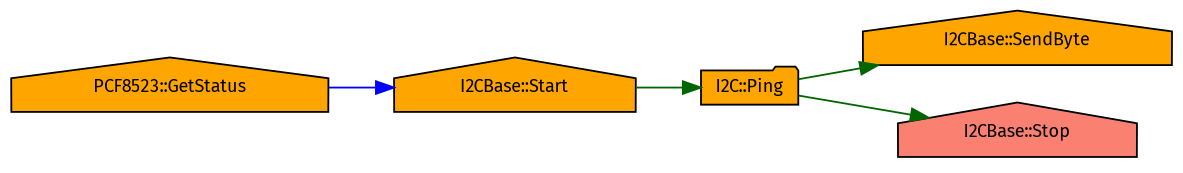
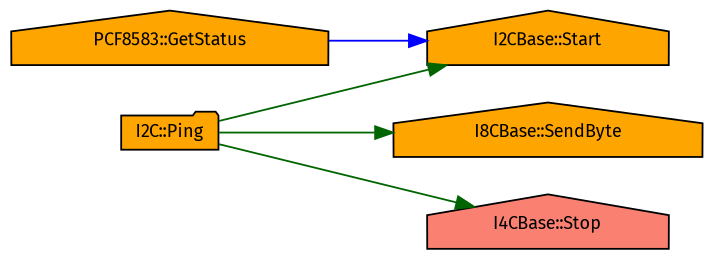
(1017, 41) -> (548, 133)
(170, 88) -> (170, 41)
(659, 88) -> (324, 95)
(1017, 133) -> (548, 224)
